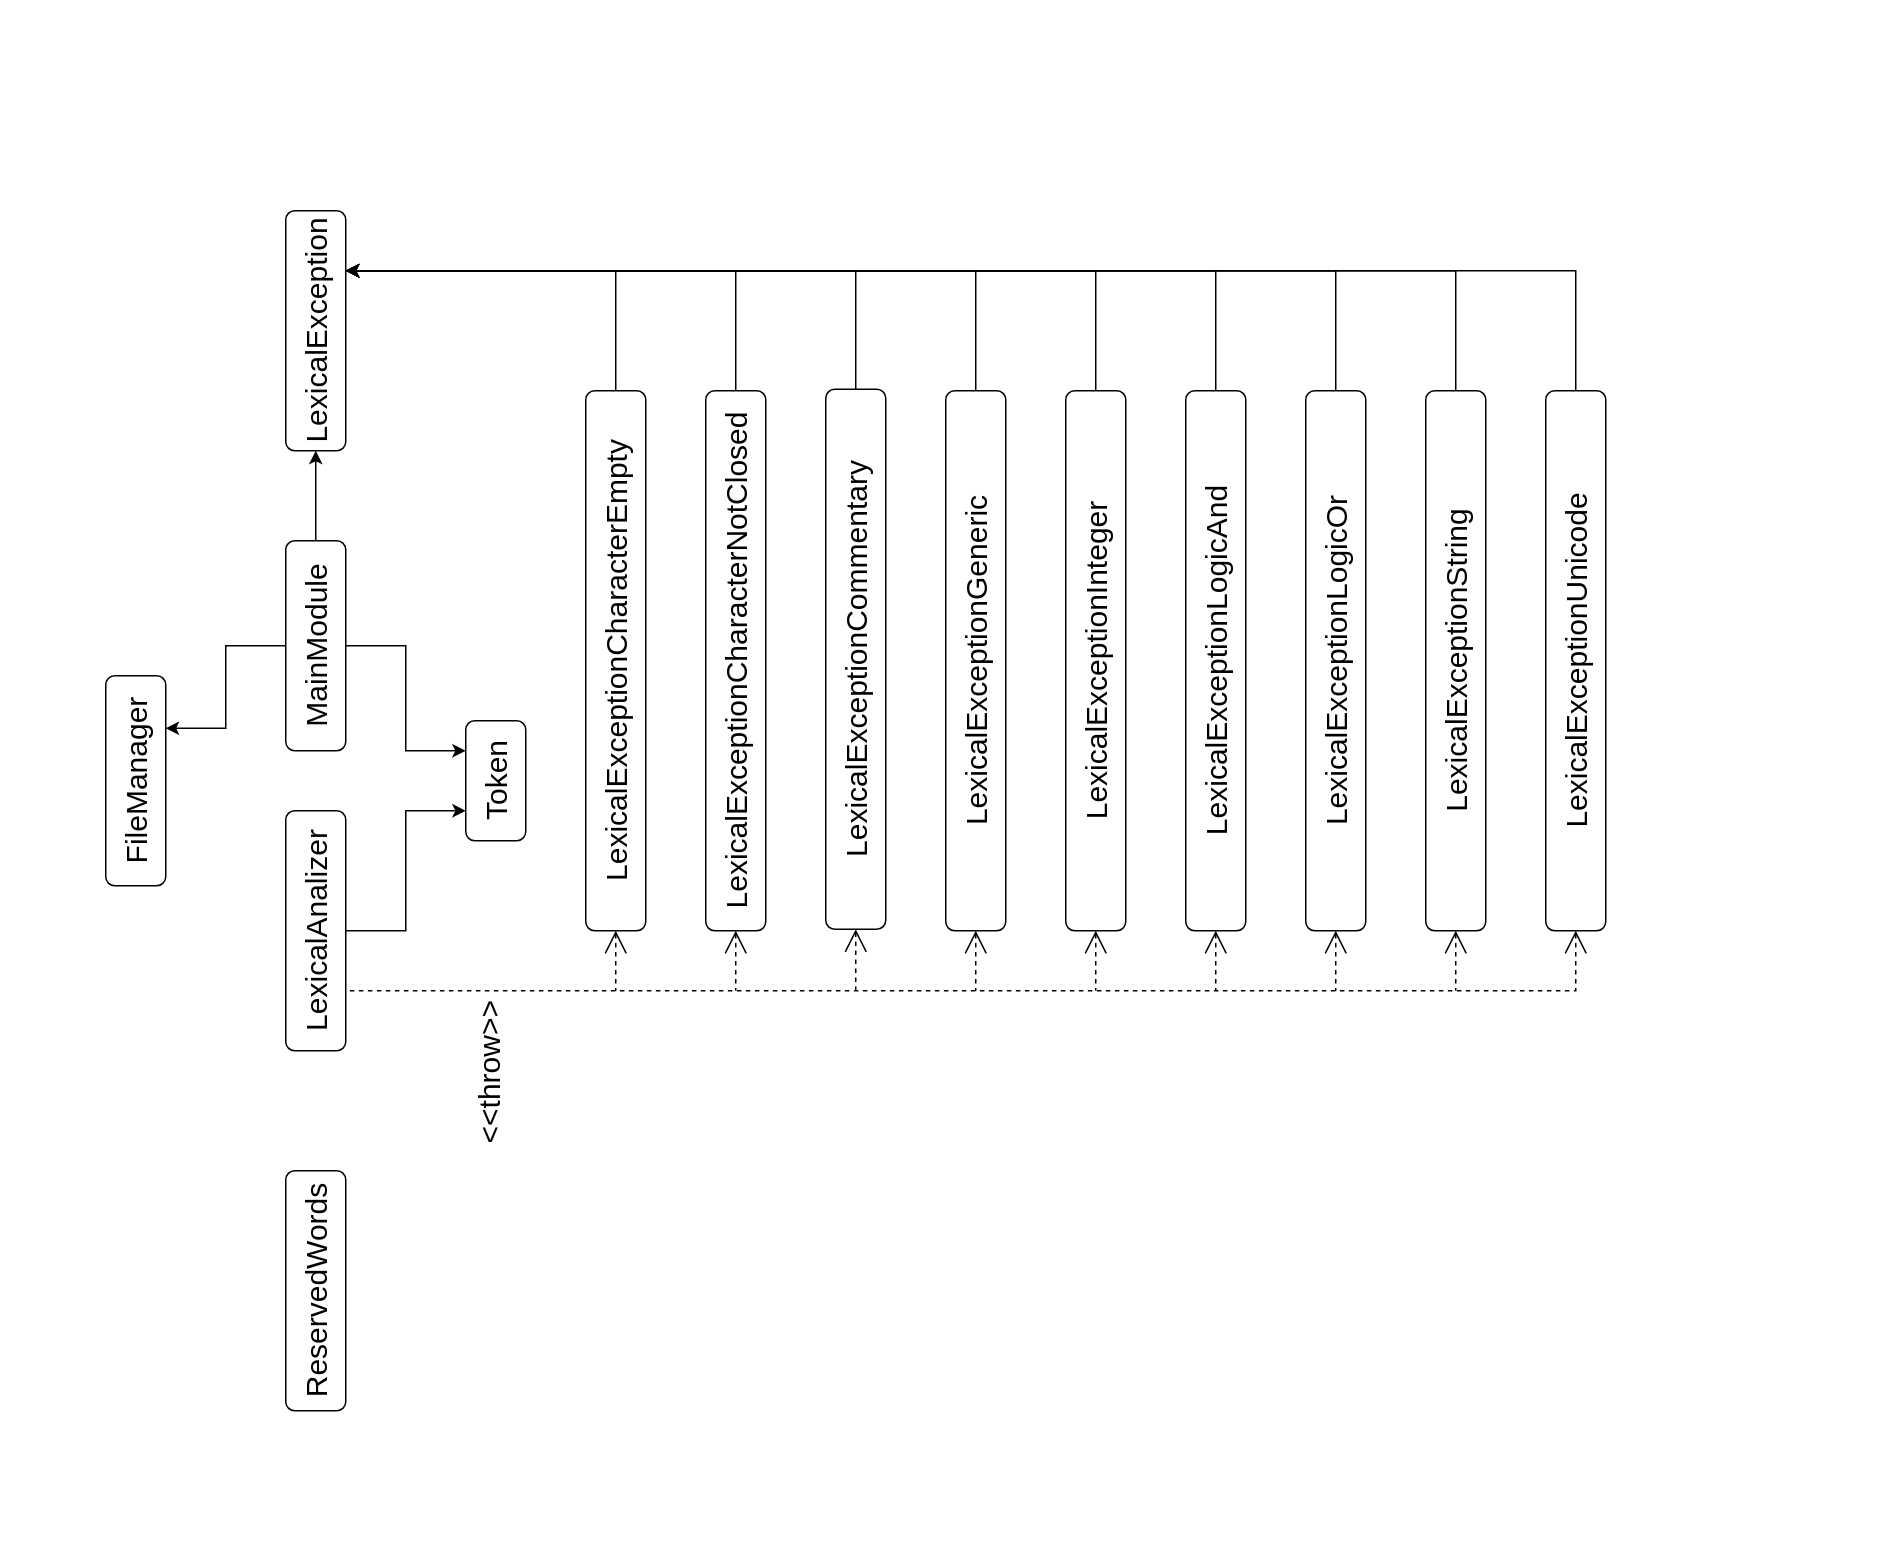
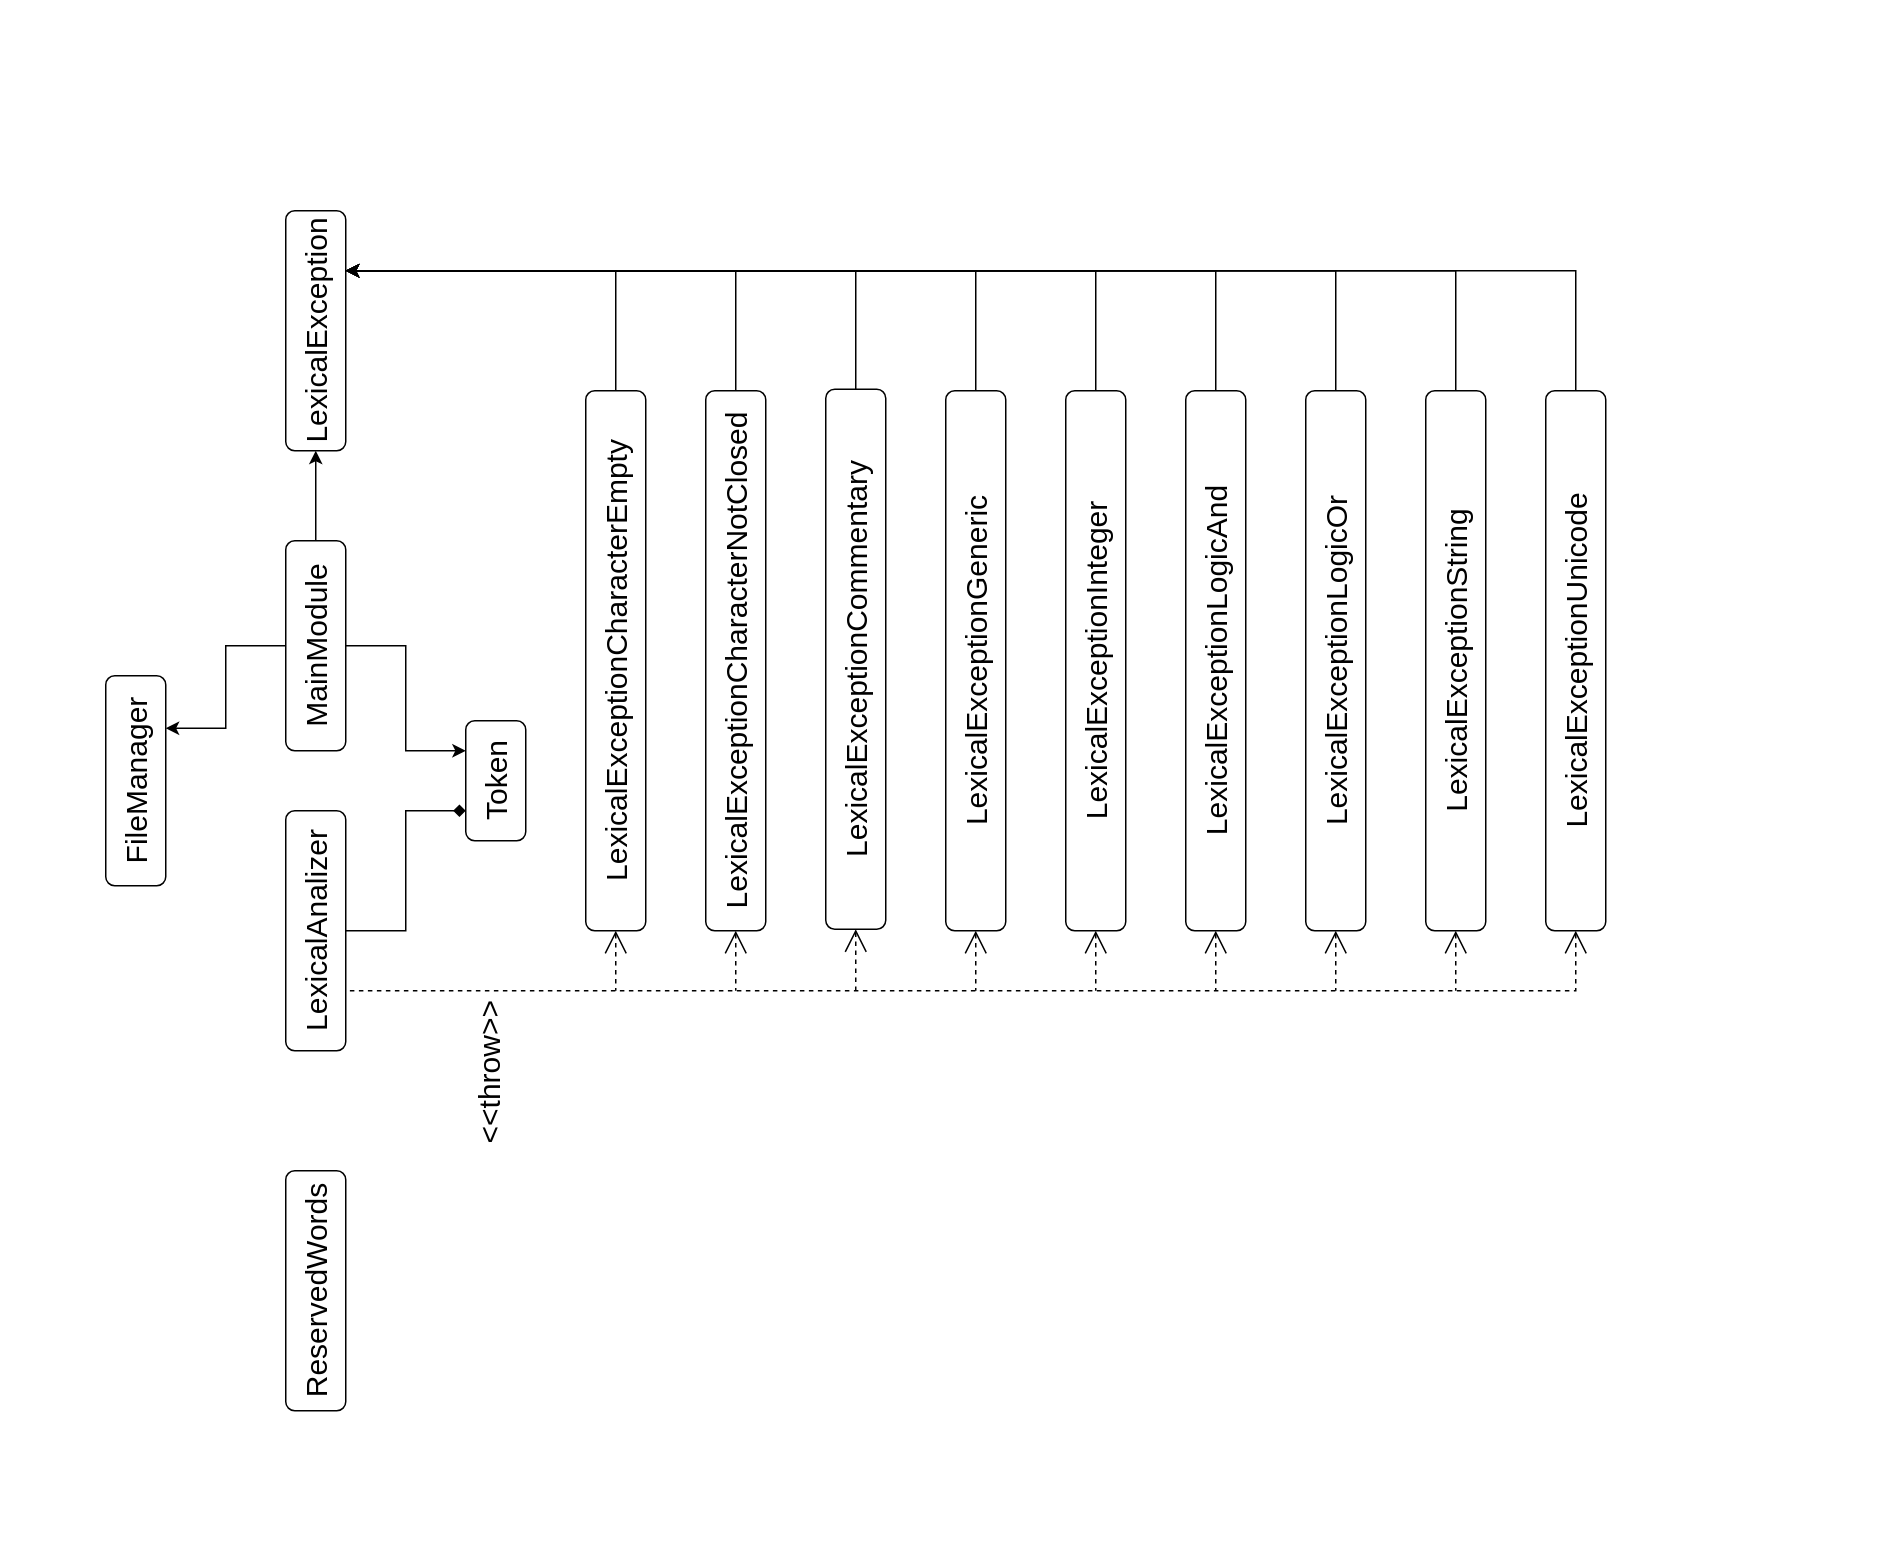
(454, 811) -> (453, 811)
